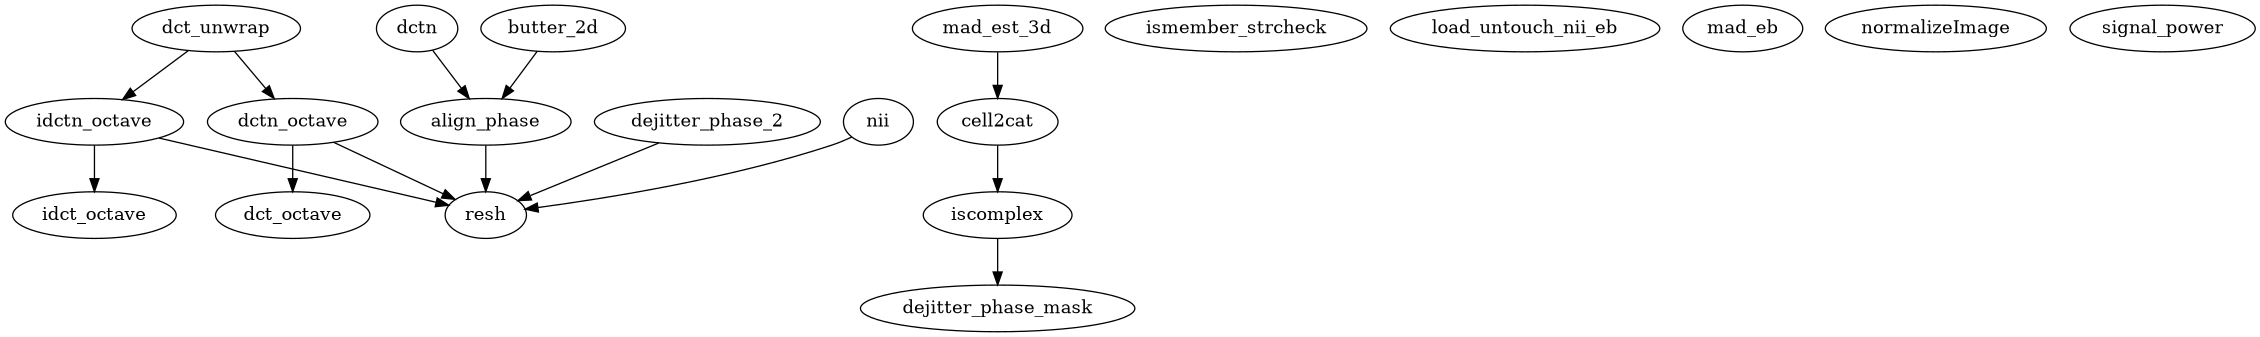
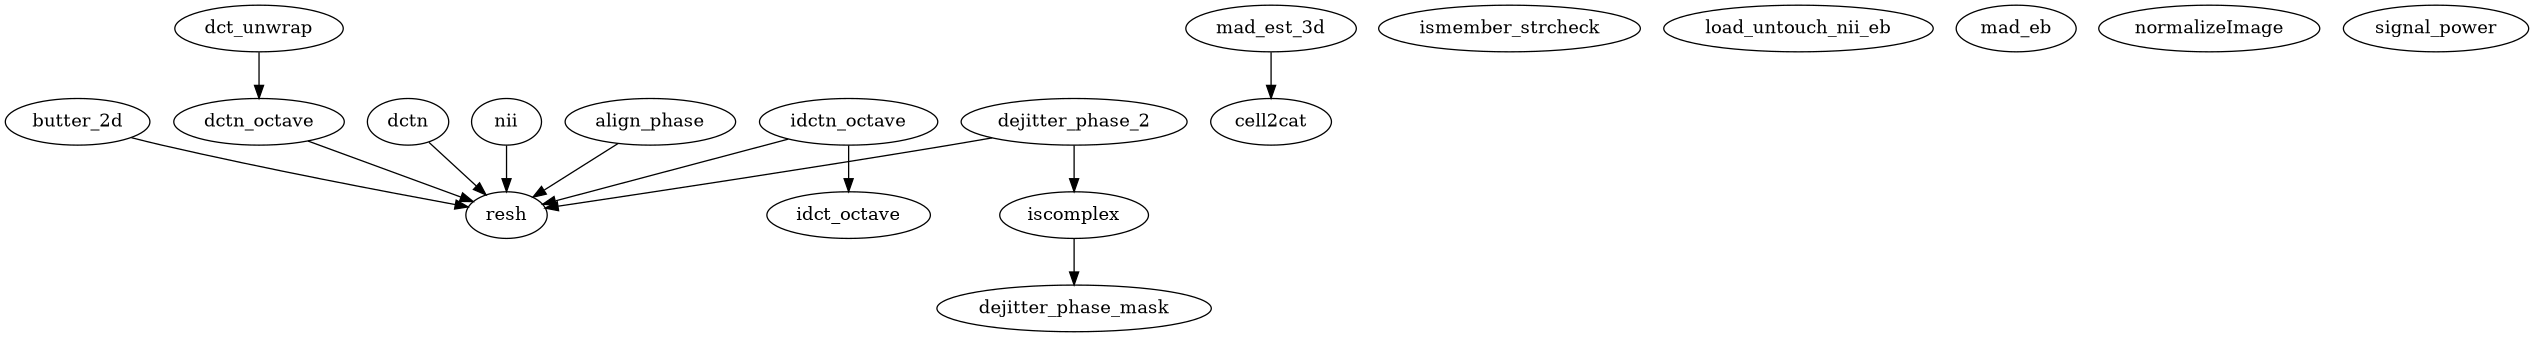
(447, 69) -> (453, 164)
(524, 70) -> (293, 173)
(161, 71) -> none
(998, 162) -> (1074, 162)
(293, 215) -> none
